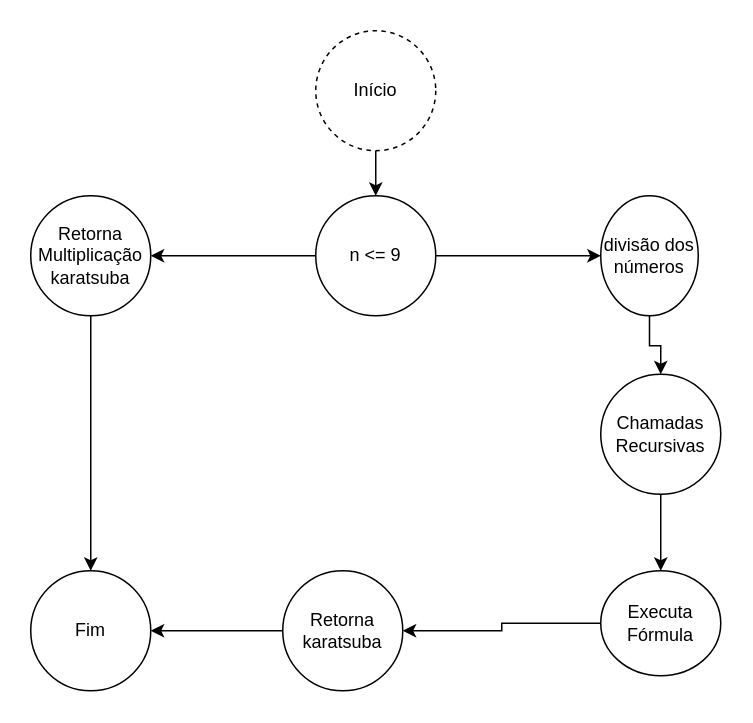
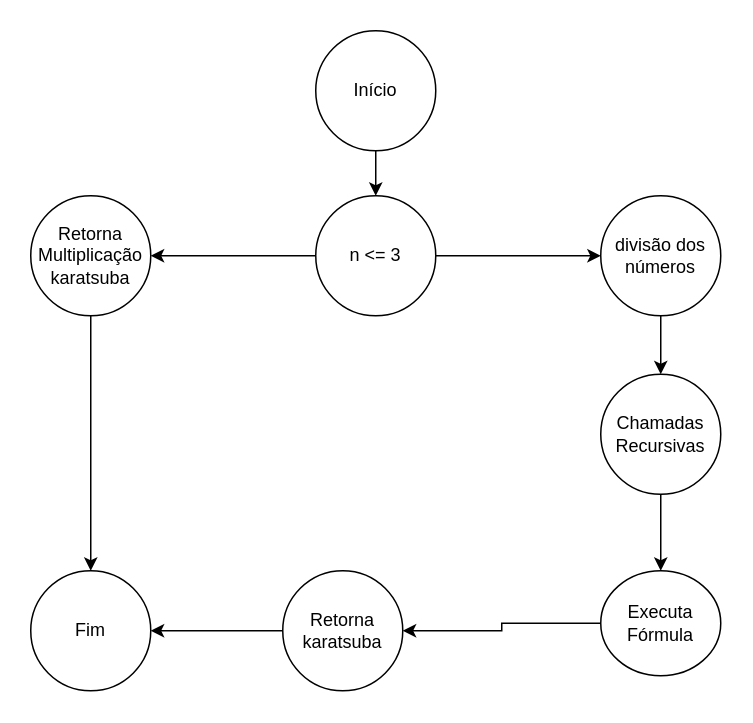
(376, 91) -> (376, 91)
(376, 256) -> (376, 256)
(650, 256) -> (661, 256)
